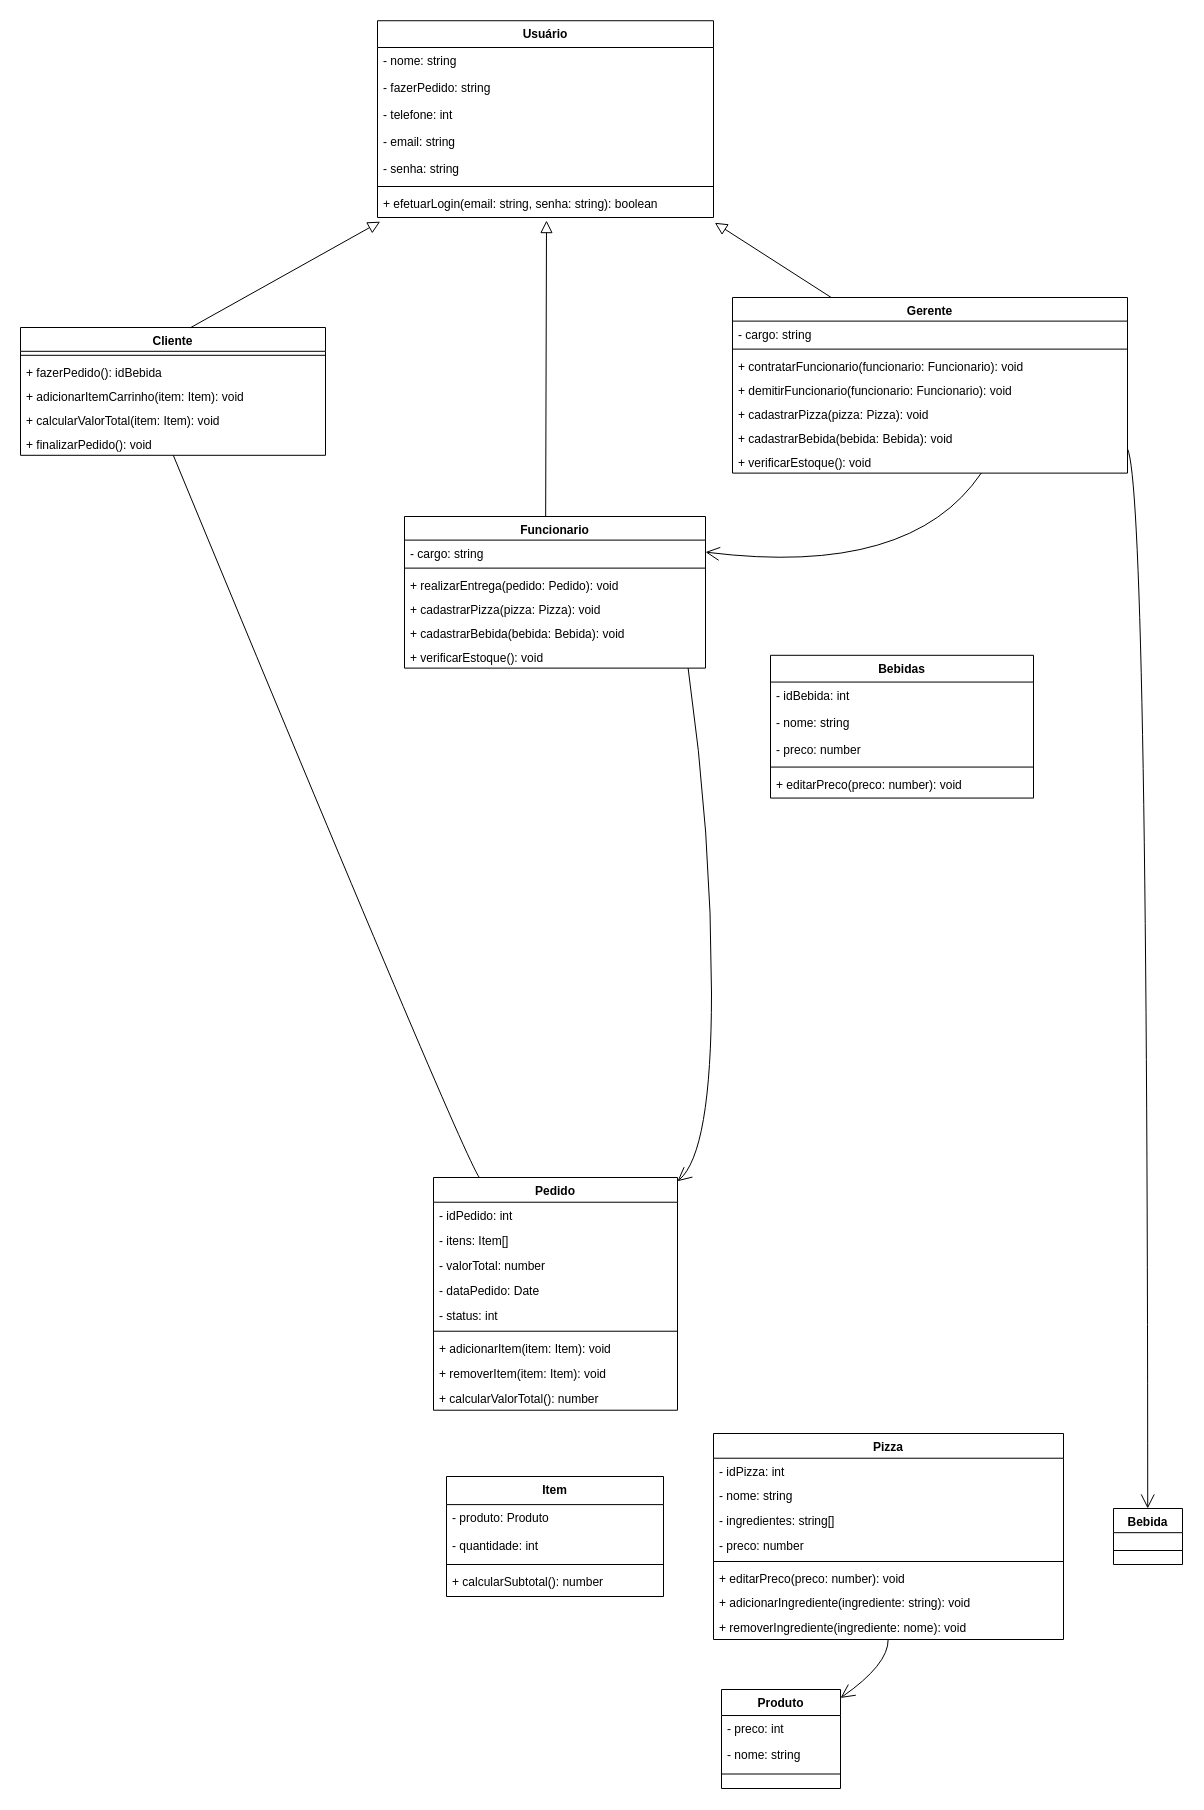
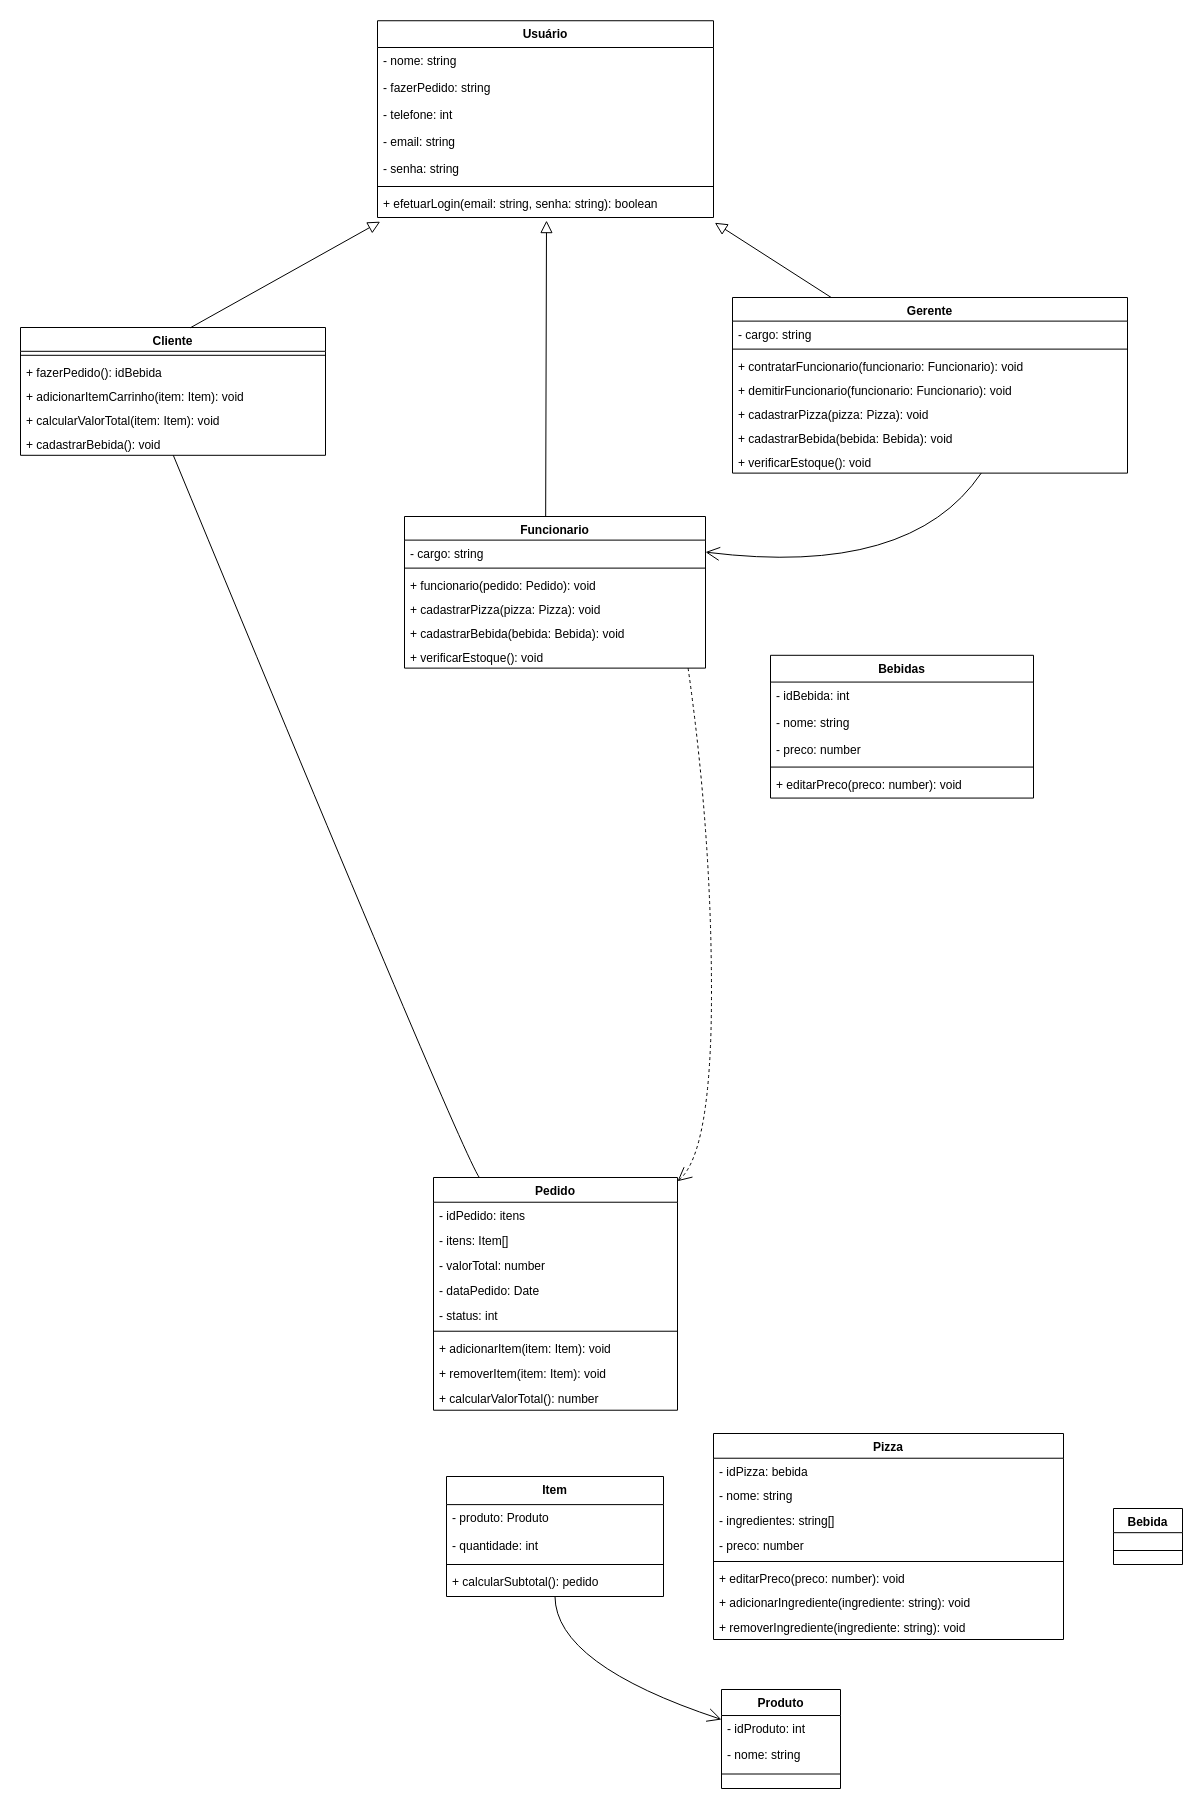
(98, 445) -> (102, 445)
(525, 586) -> (512, 586)
(710, 926) -> (710, 926)
(1146, 981) -> none
(480, 1216) -> (487, 1216)
(757, 1472) -> (767, 1472)
(537, 1582) -> (535, 1582)
(856, 1628) -> (861, 1628)
(870, 1674) -> none
none -> (622, 1677)
(761, 1729) -> (773, 1729)
